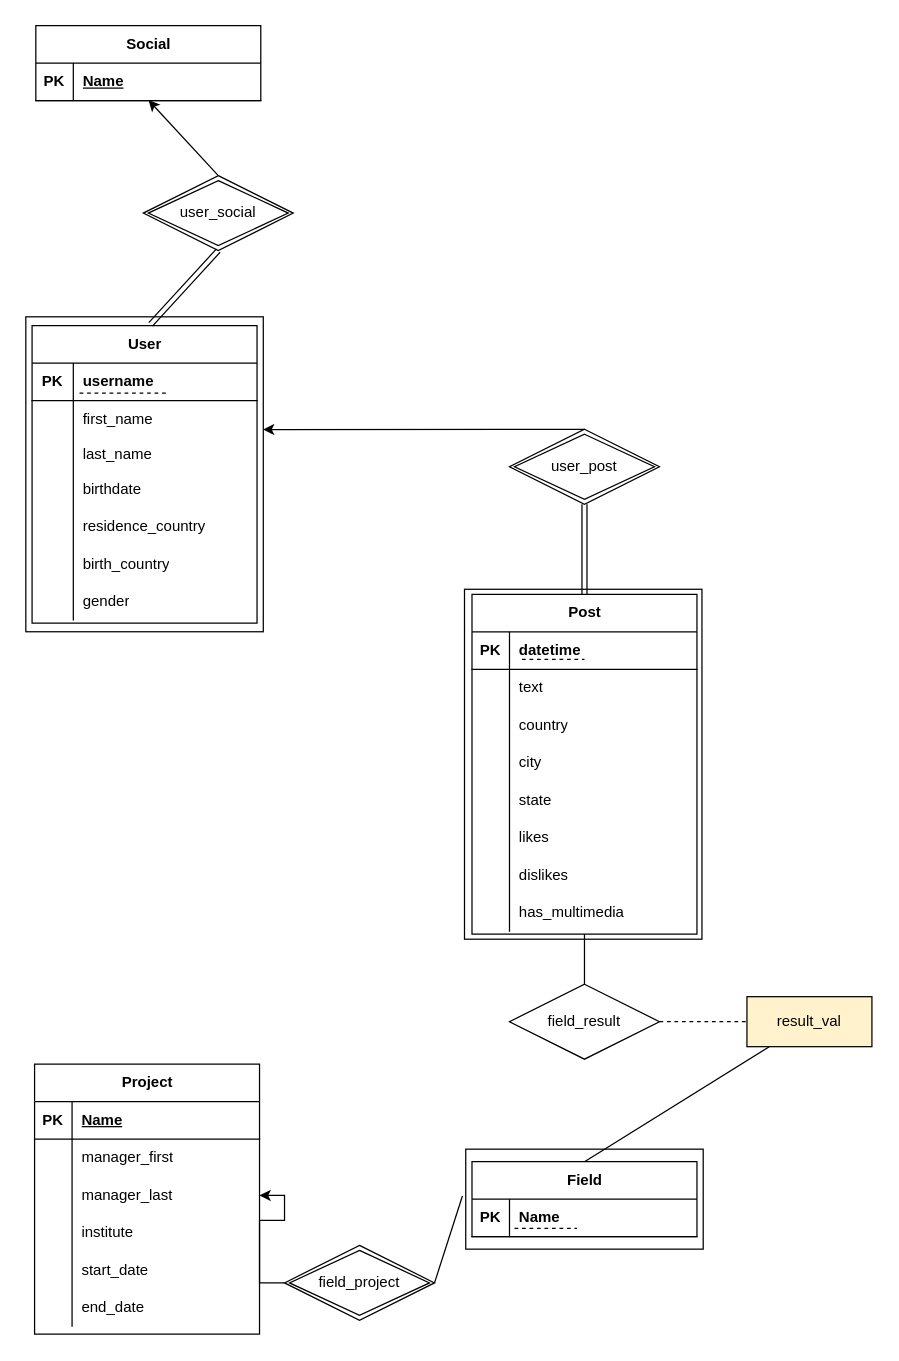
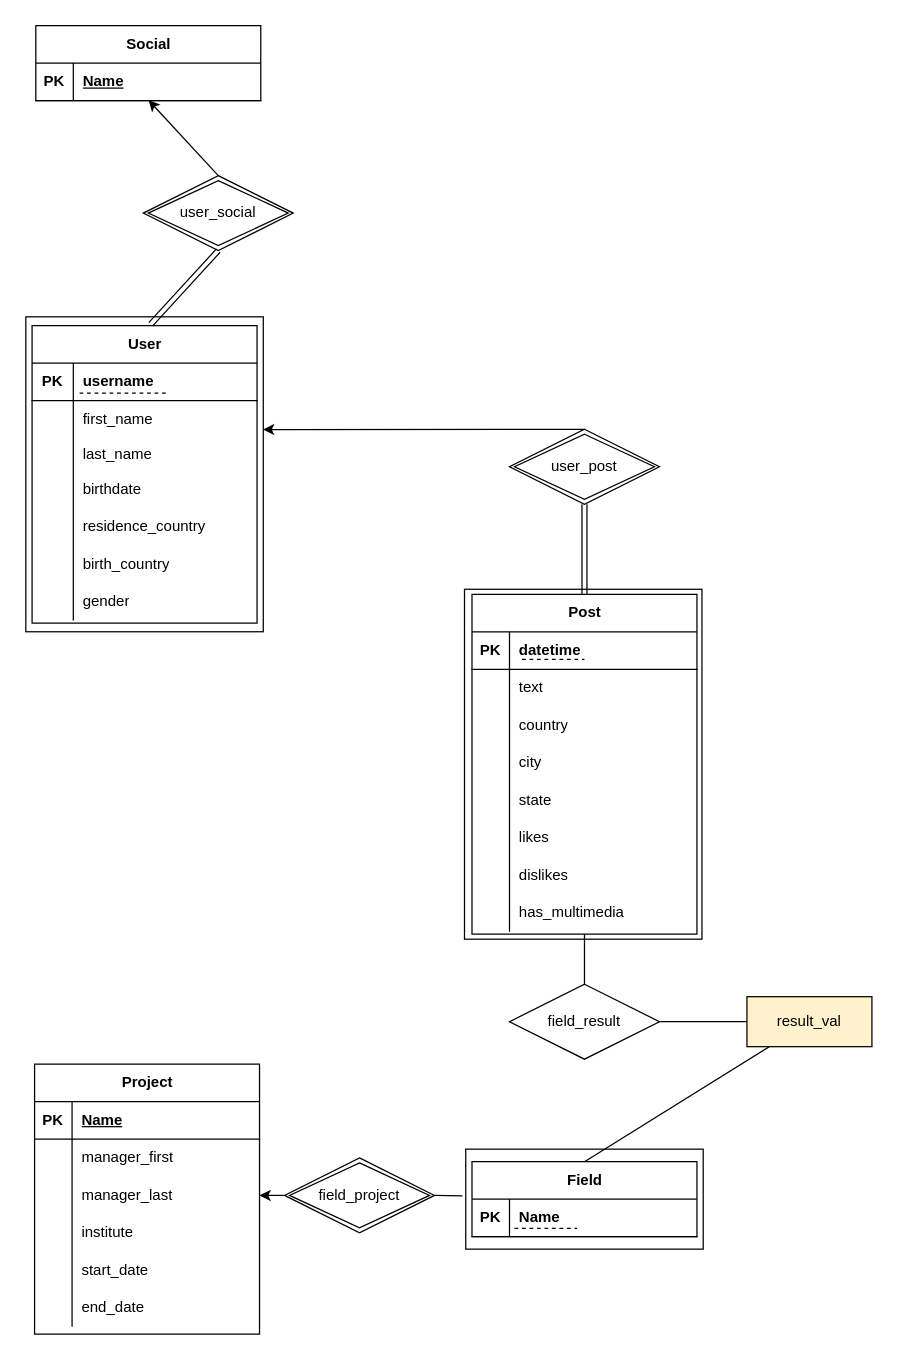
(702, 1022) -> (702, 1022)
(359, 1283) -> (359, 1196)
